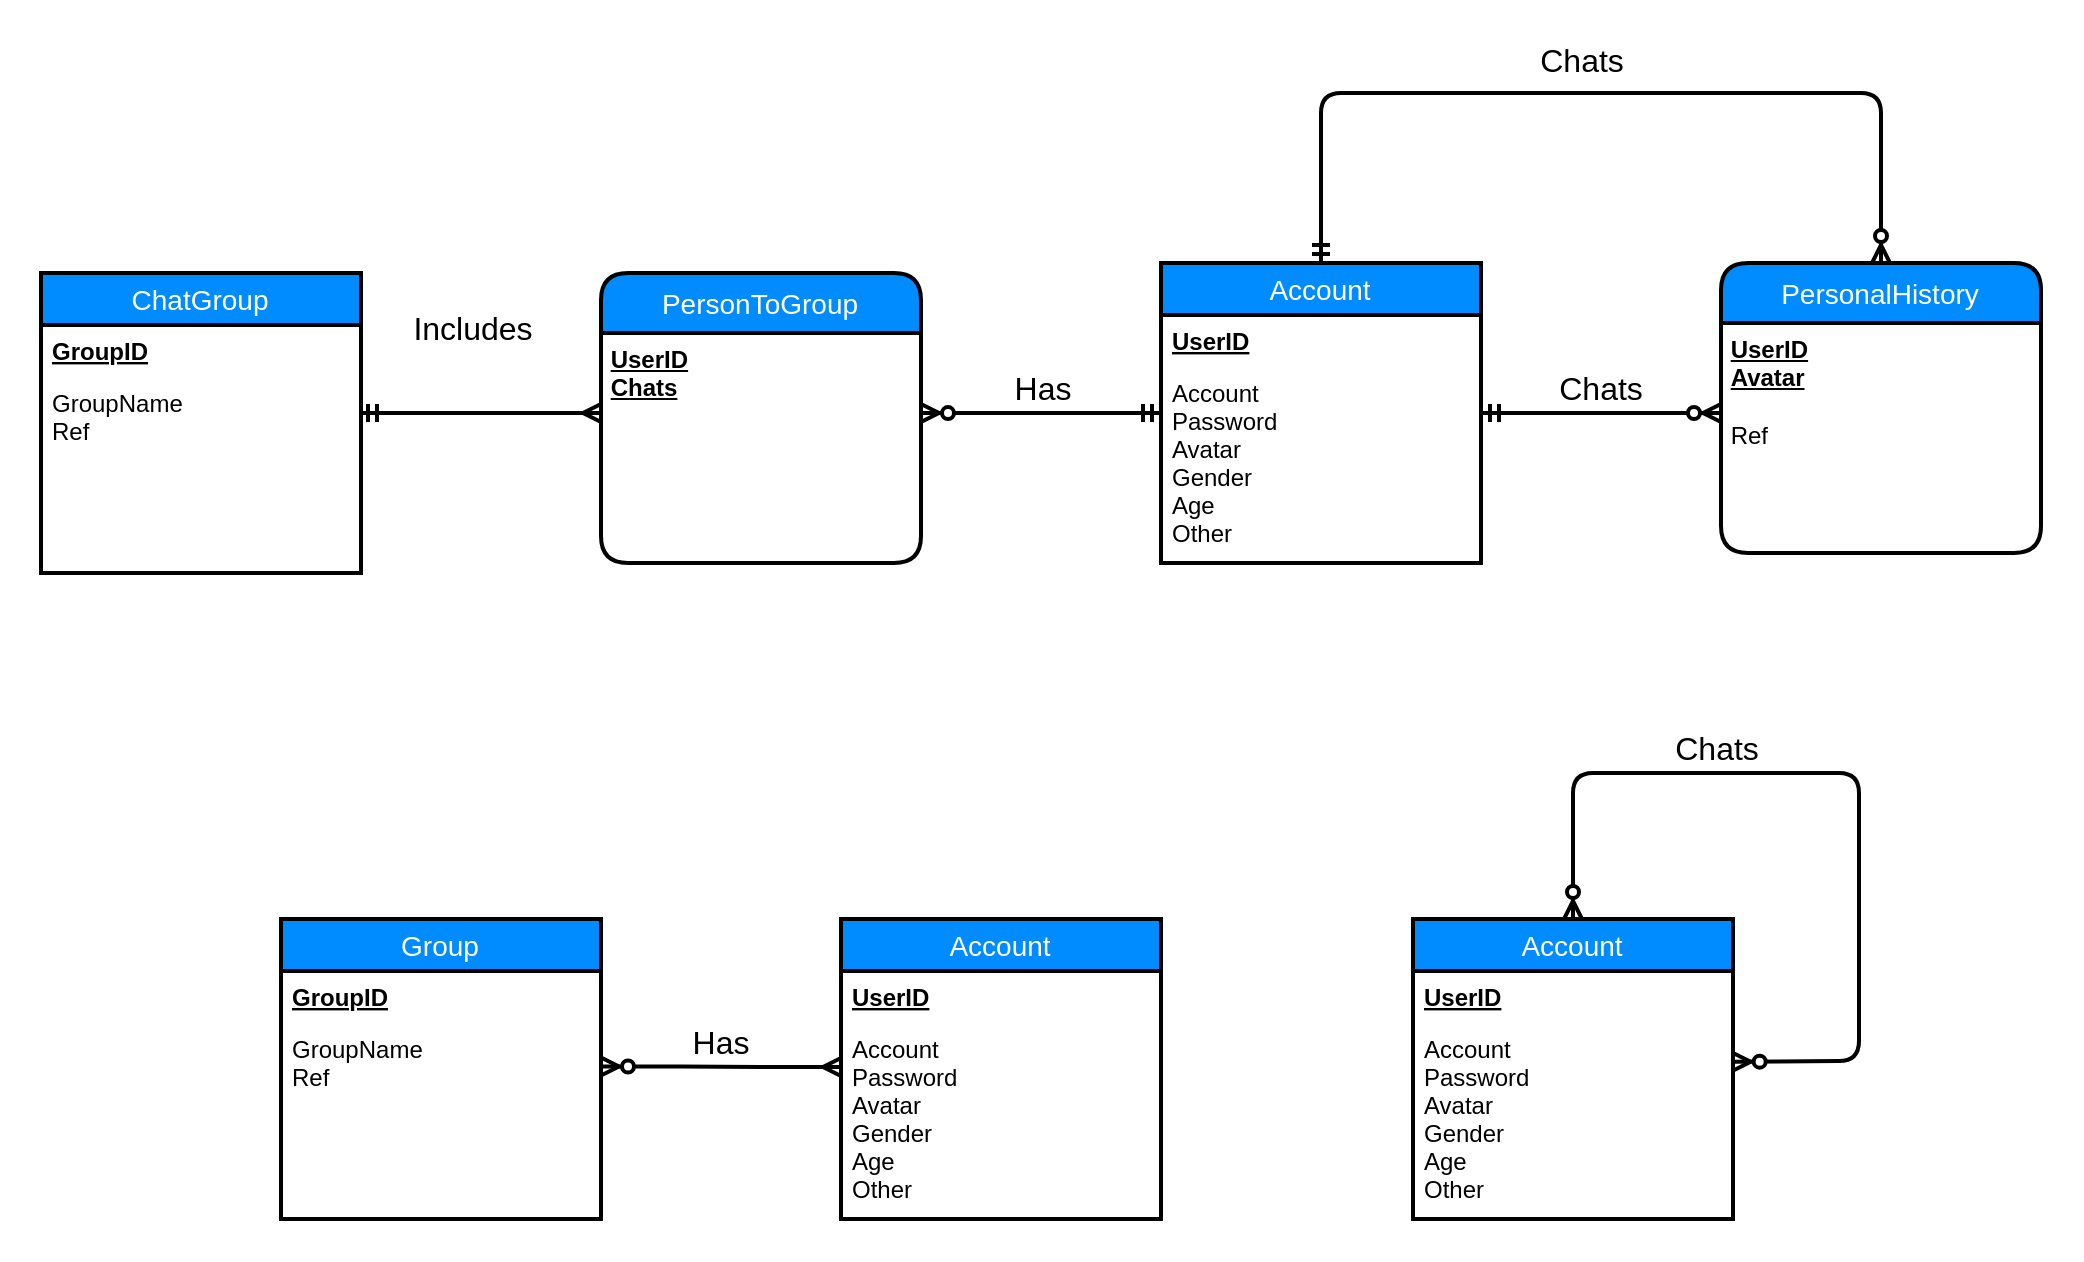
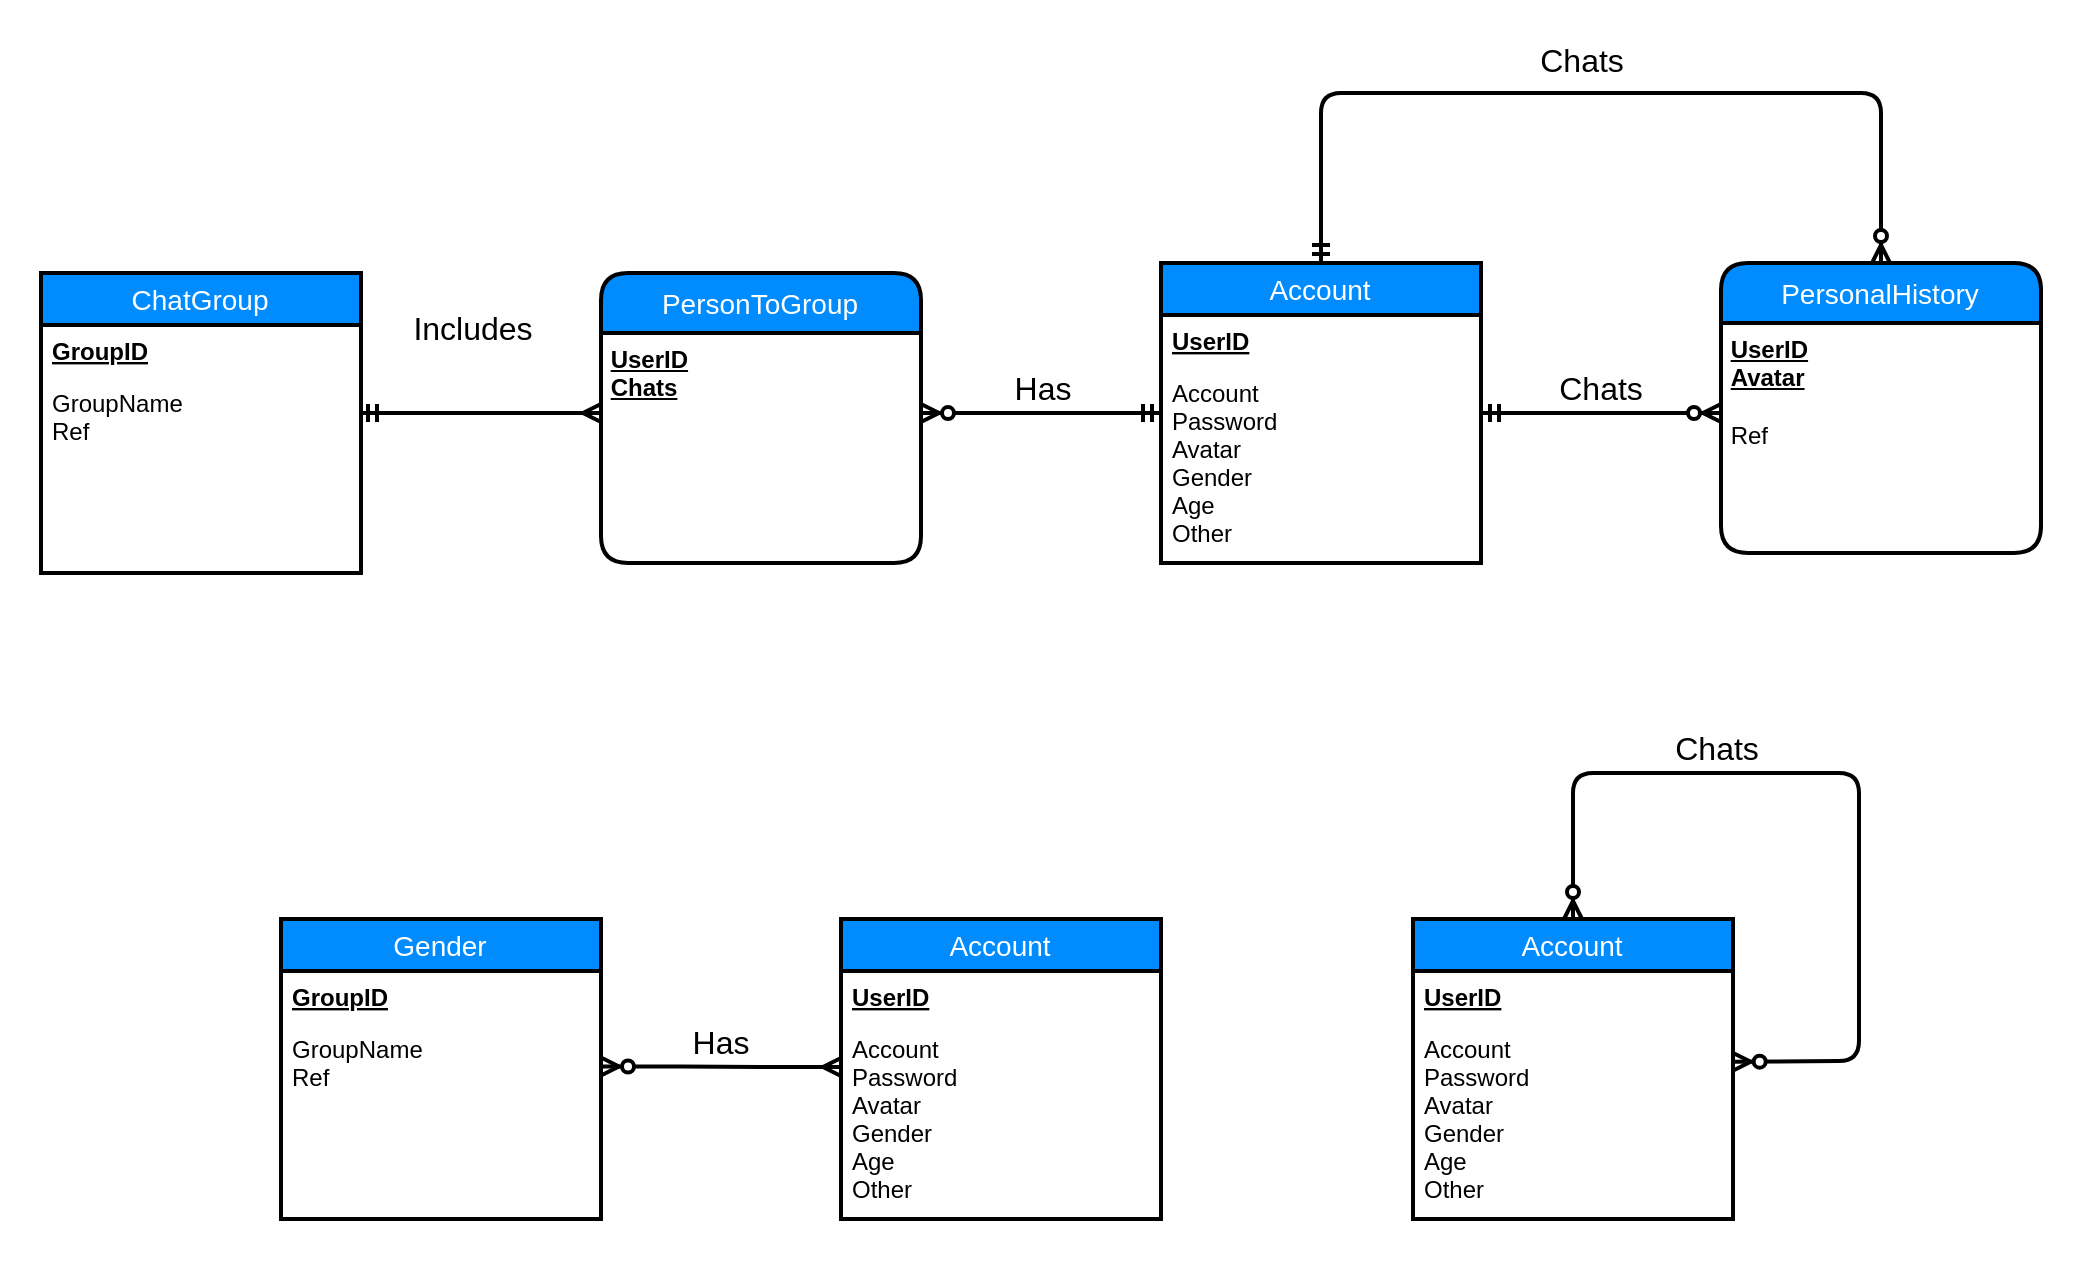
(440, 947) -> (440, 947)
